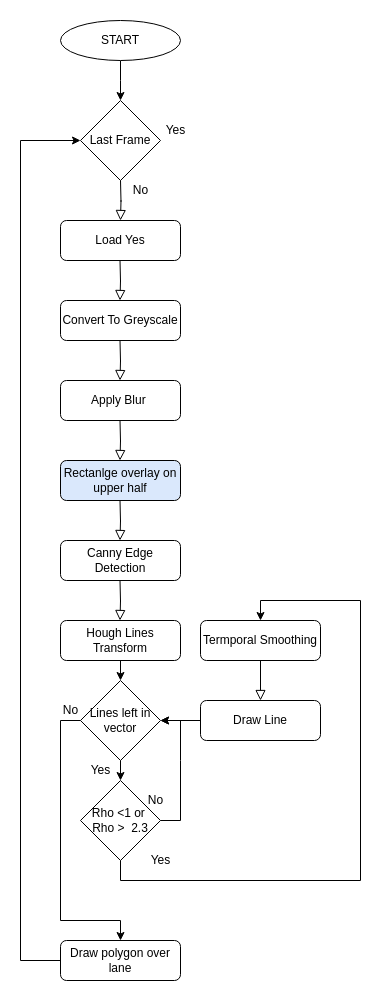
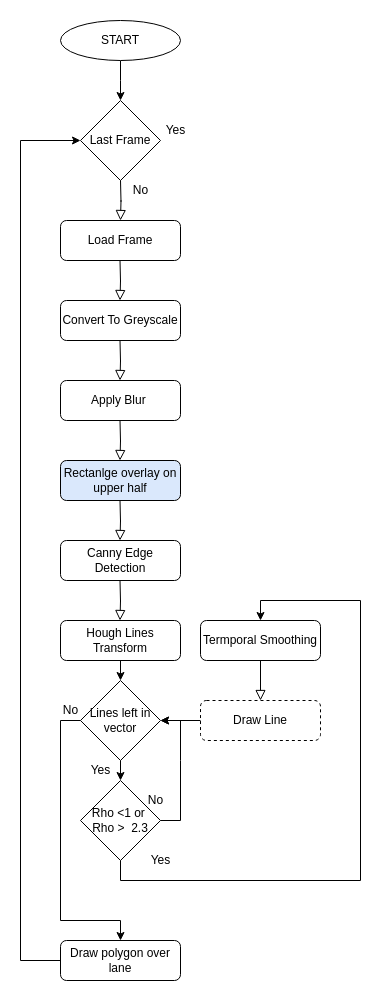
(121, 241) -> (121, 241)
(261, 721) -> (261, 721)
